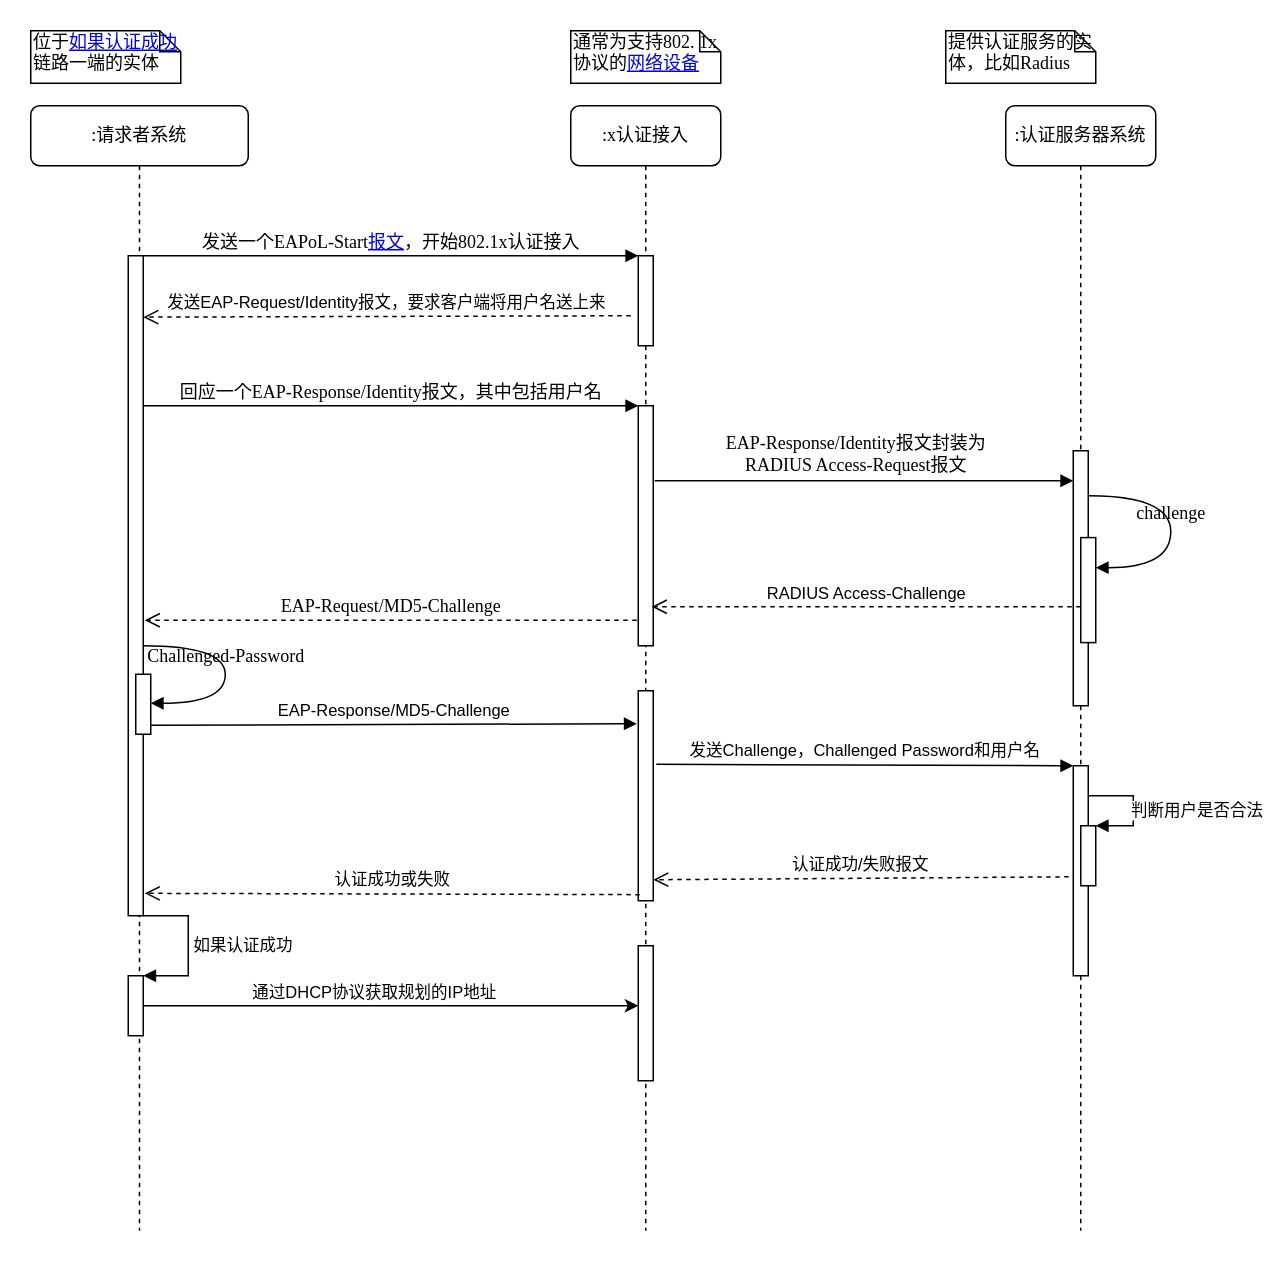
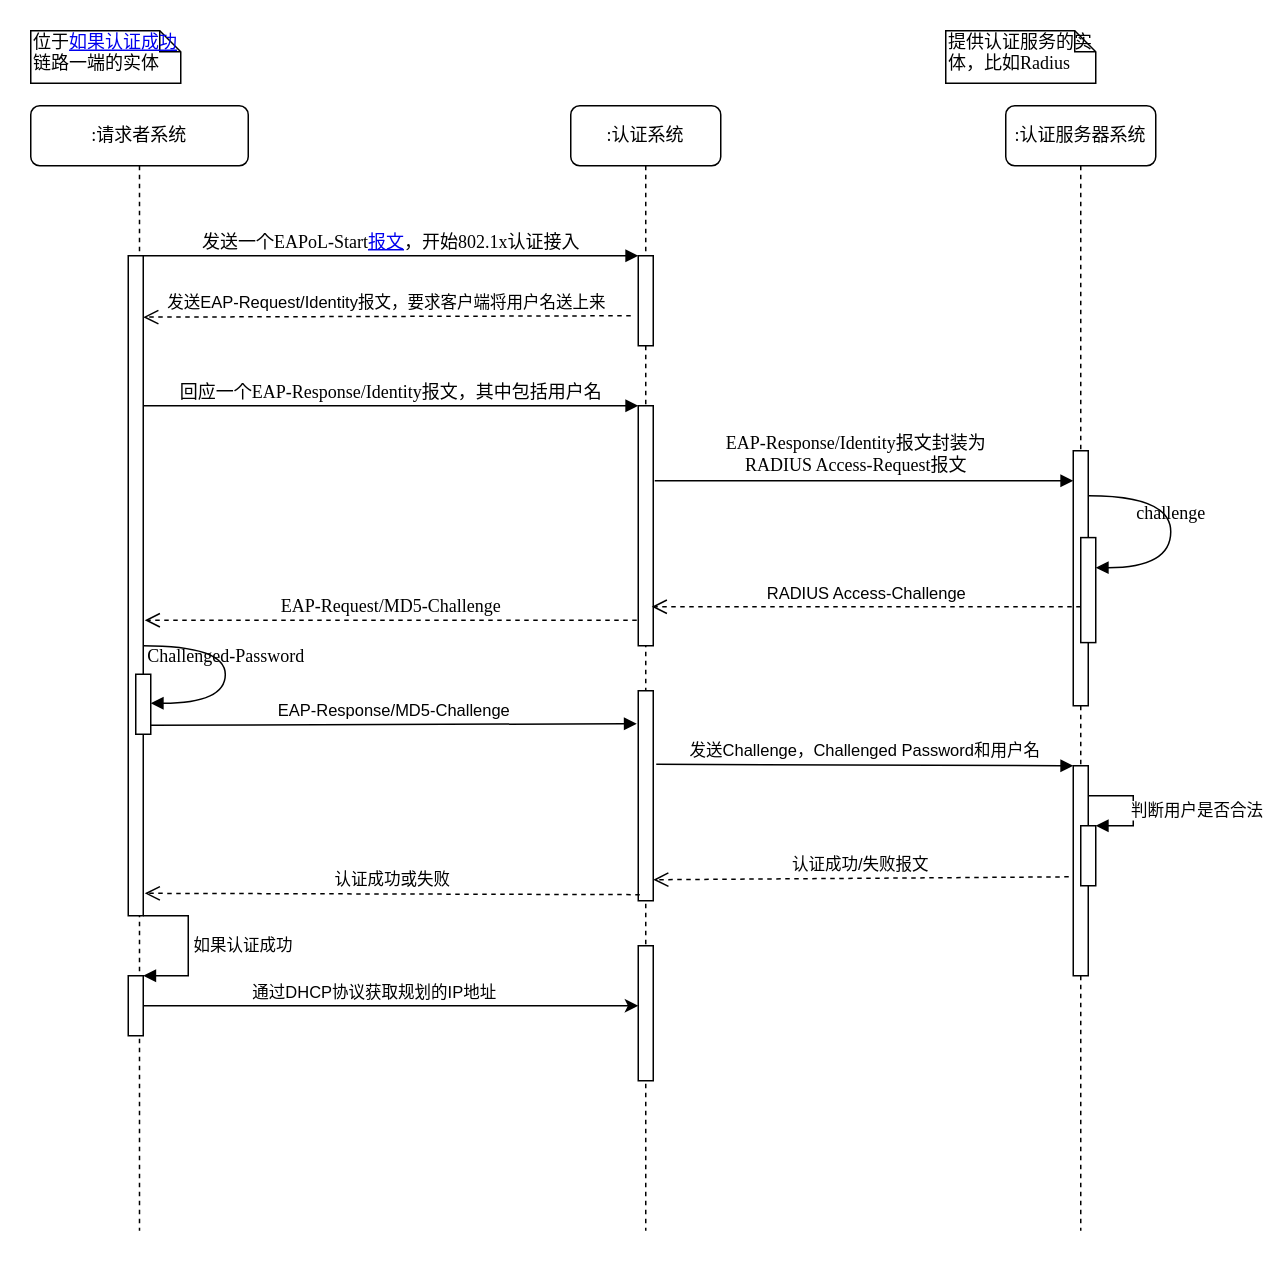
(646, 57) -> none
(646, 136) -> (646, 136)
